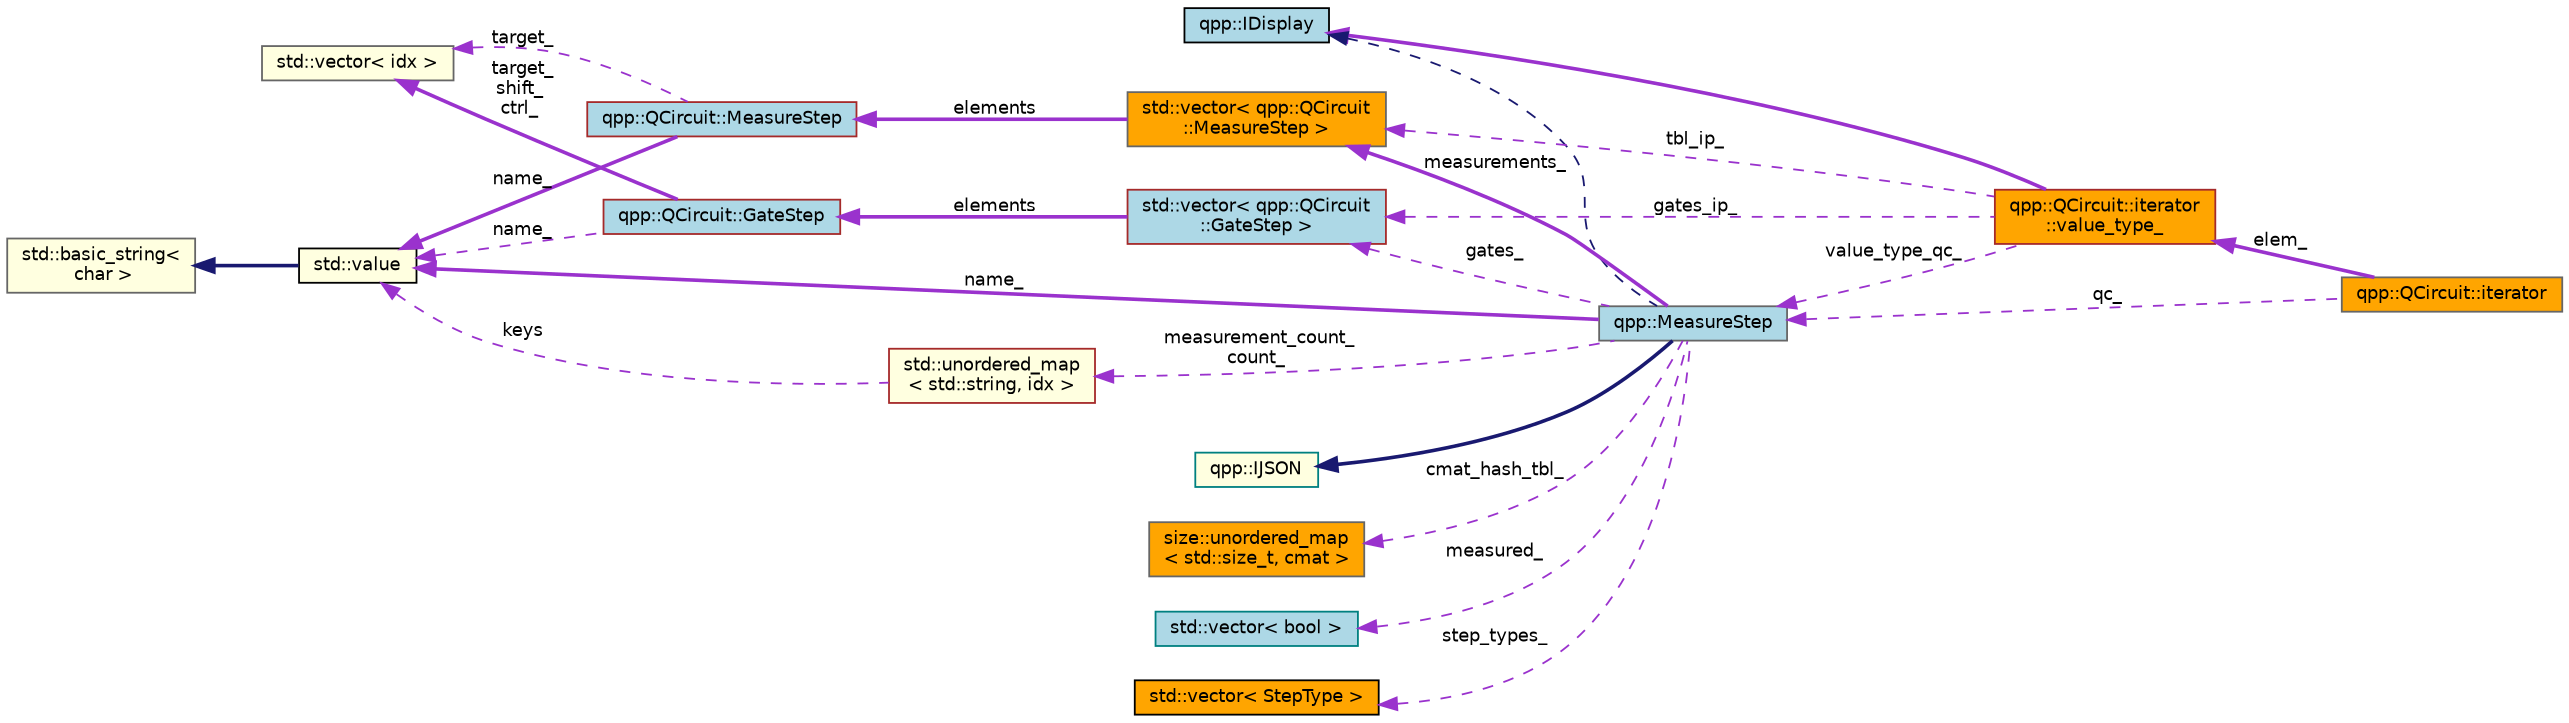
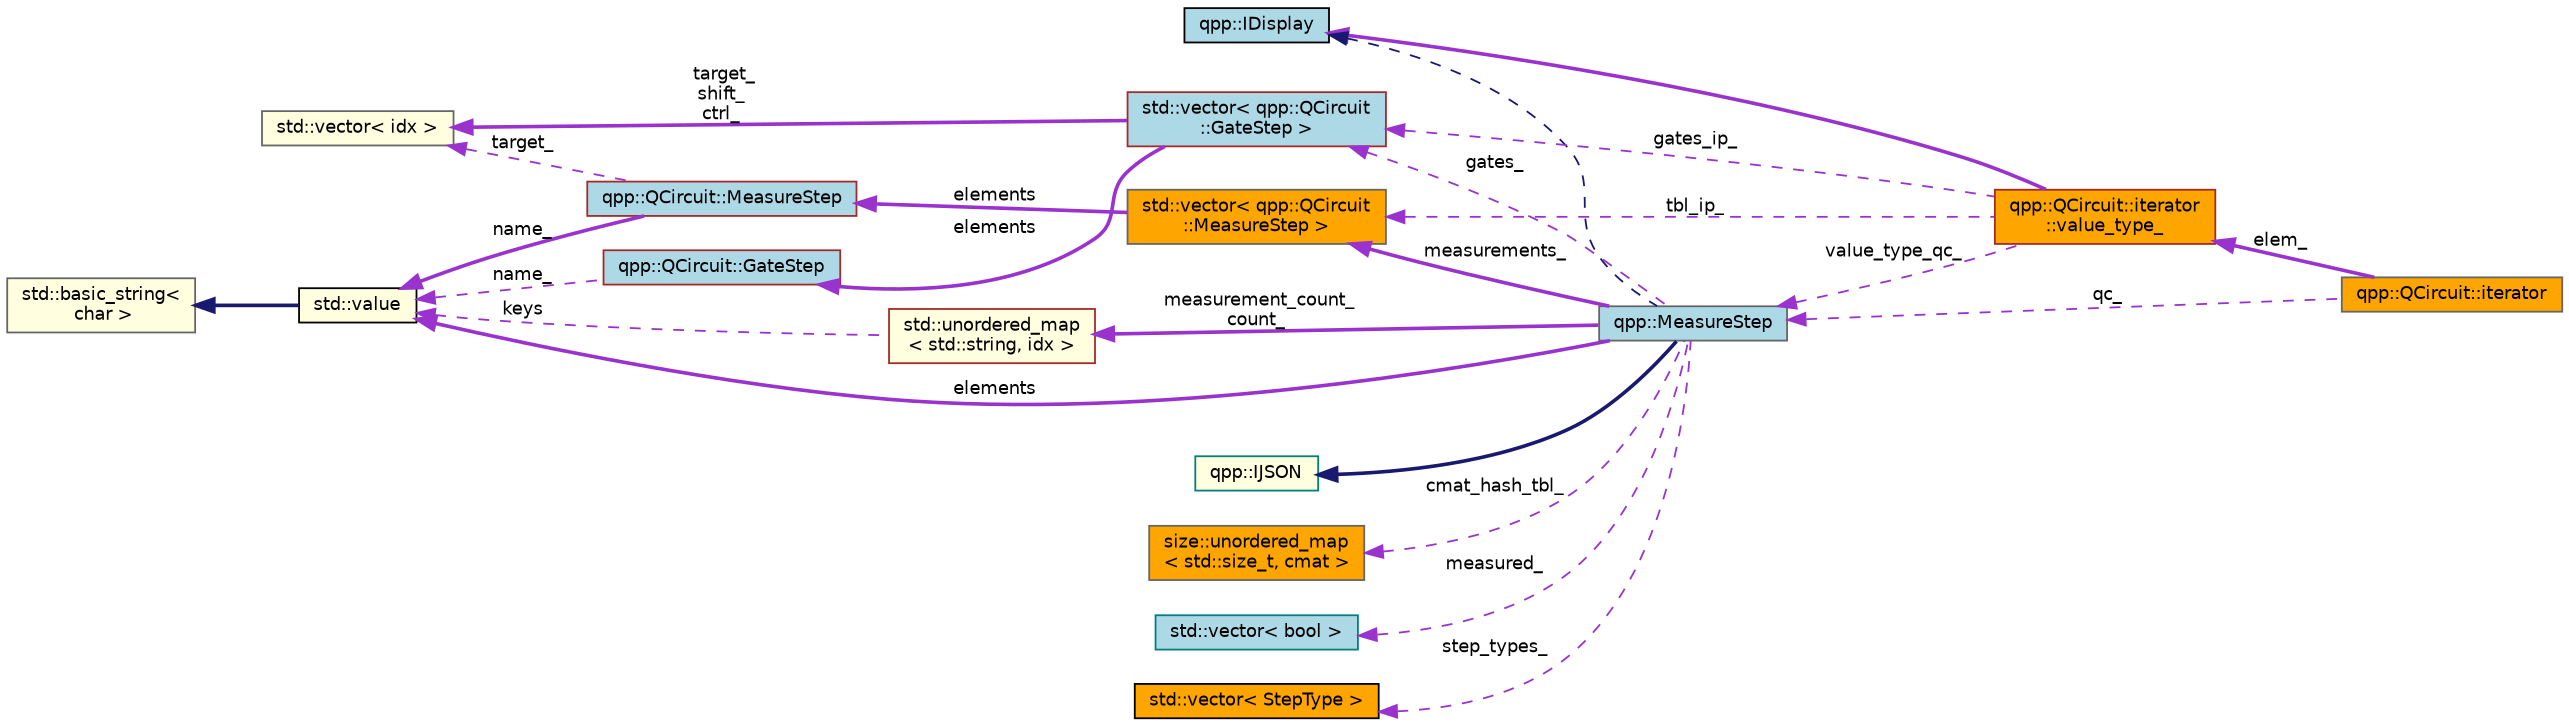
(546, 145) -> (799, 124)
(992, 281) -> (992, 389)
(1365, 368) -> (1356, 330)
